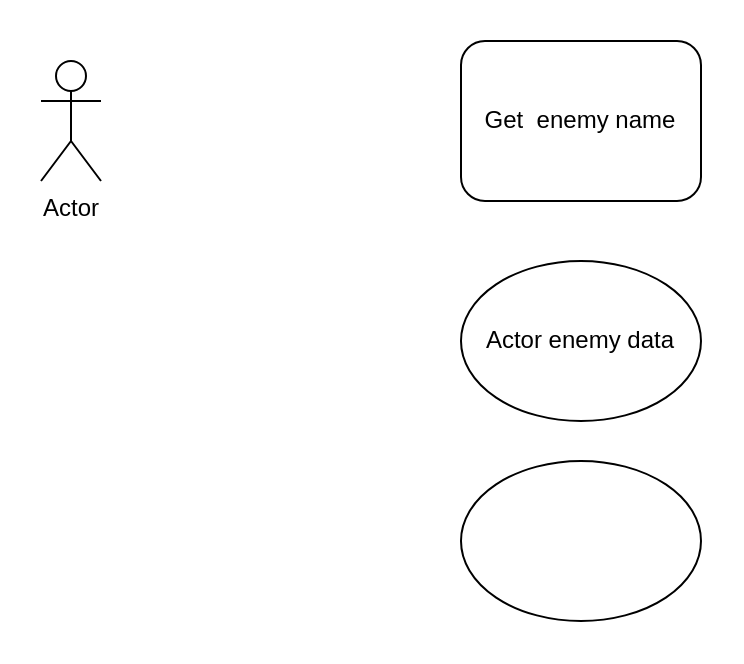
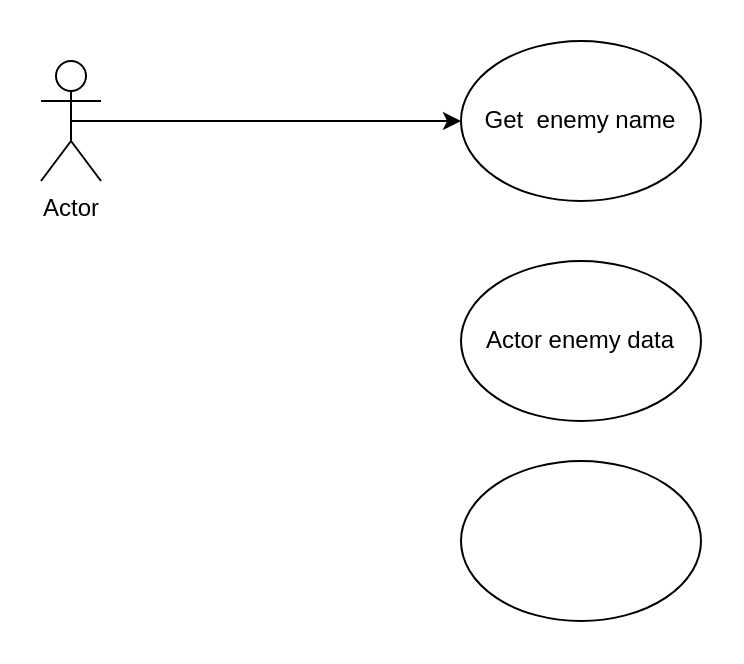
none -> (269, 121)
(581, 121) -> (581, 121)
